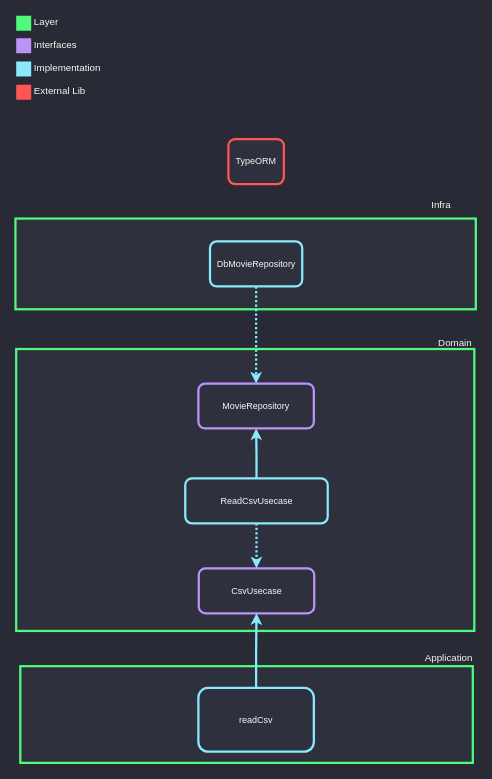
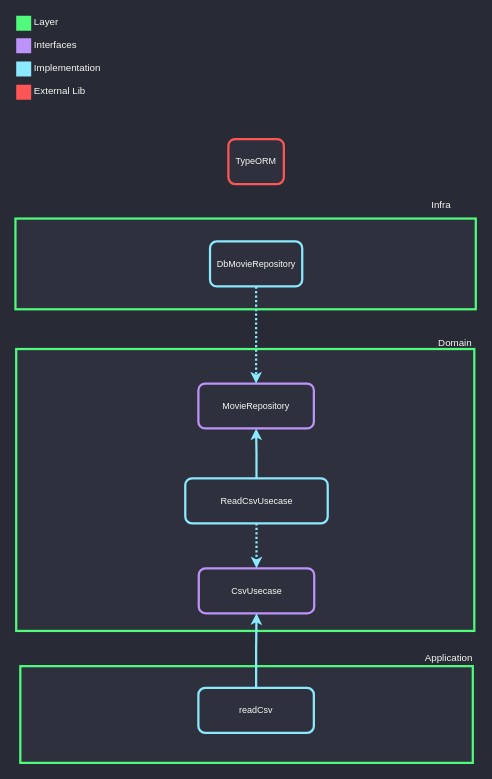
(256, 720) -> (256, 711)
